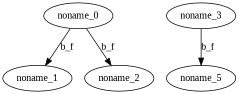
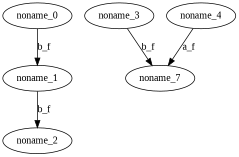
none -> (201, 16)
(97, 44) -> (37, 106)
(201, 78) -> (160, 78)
